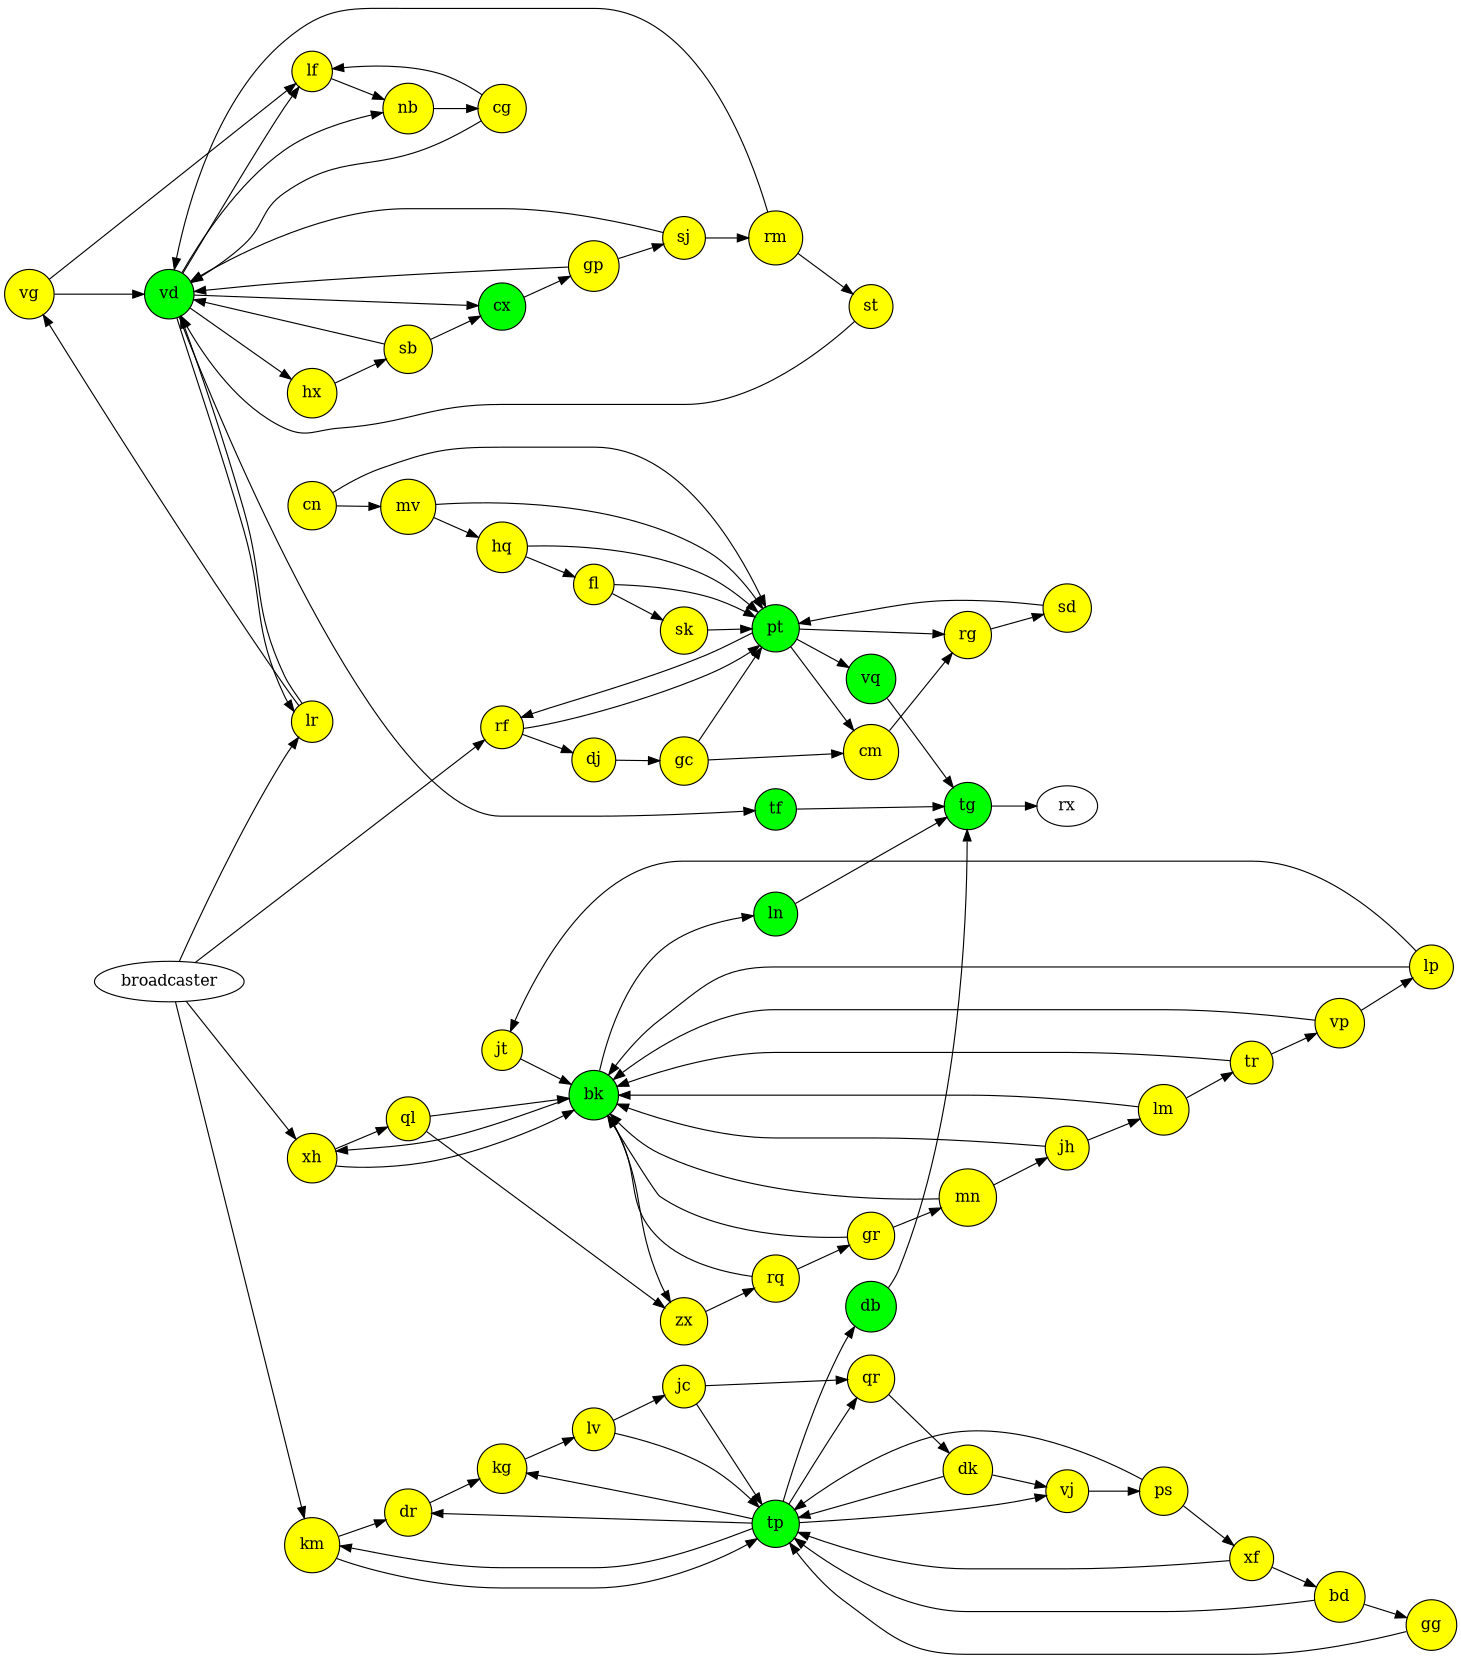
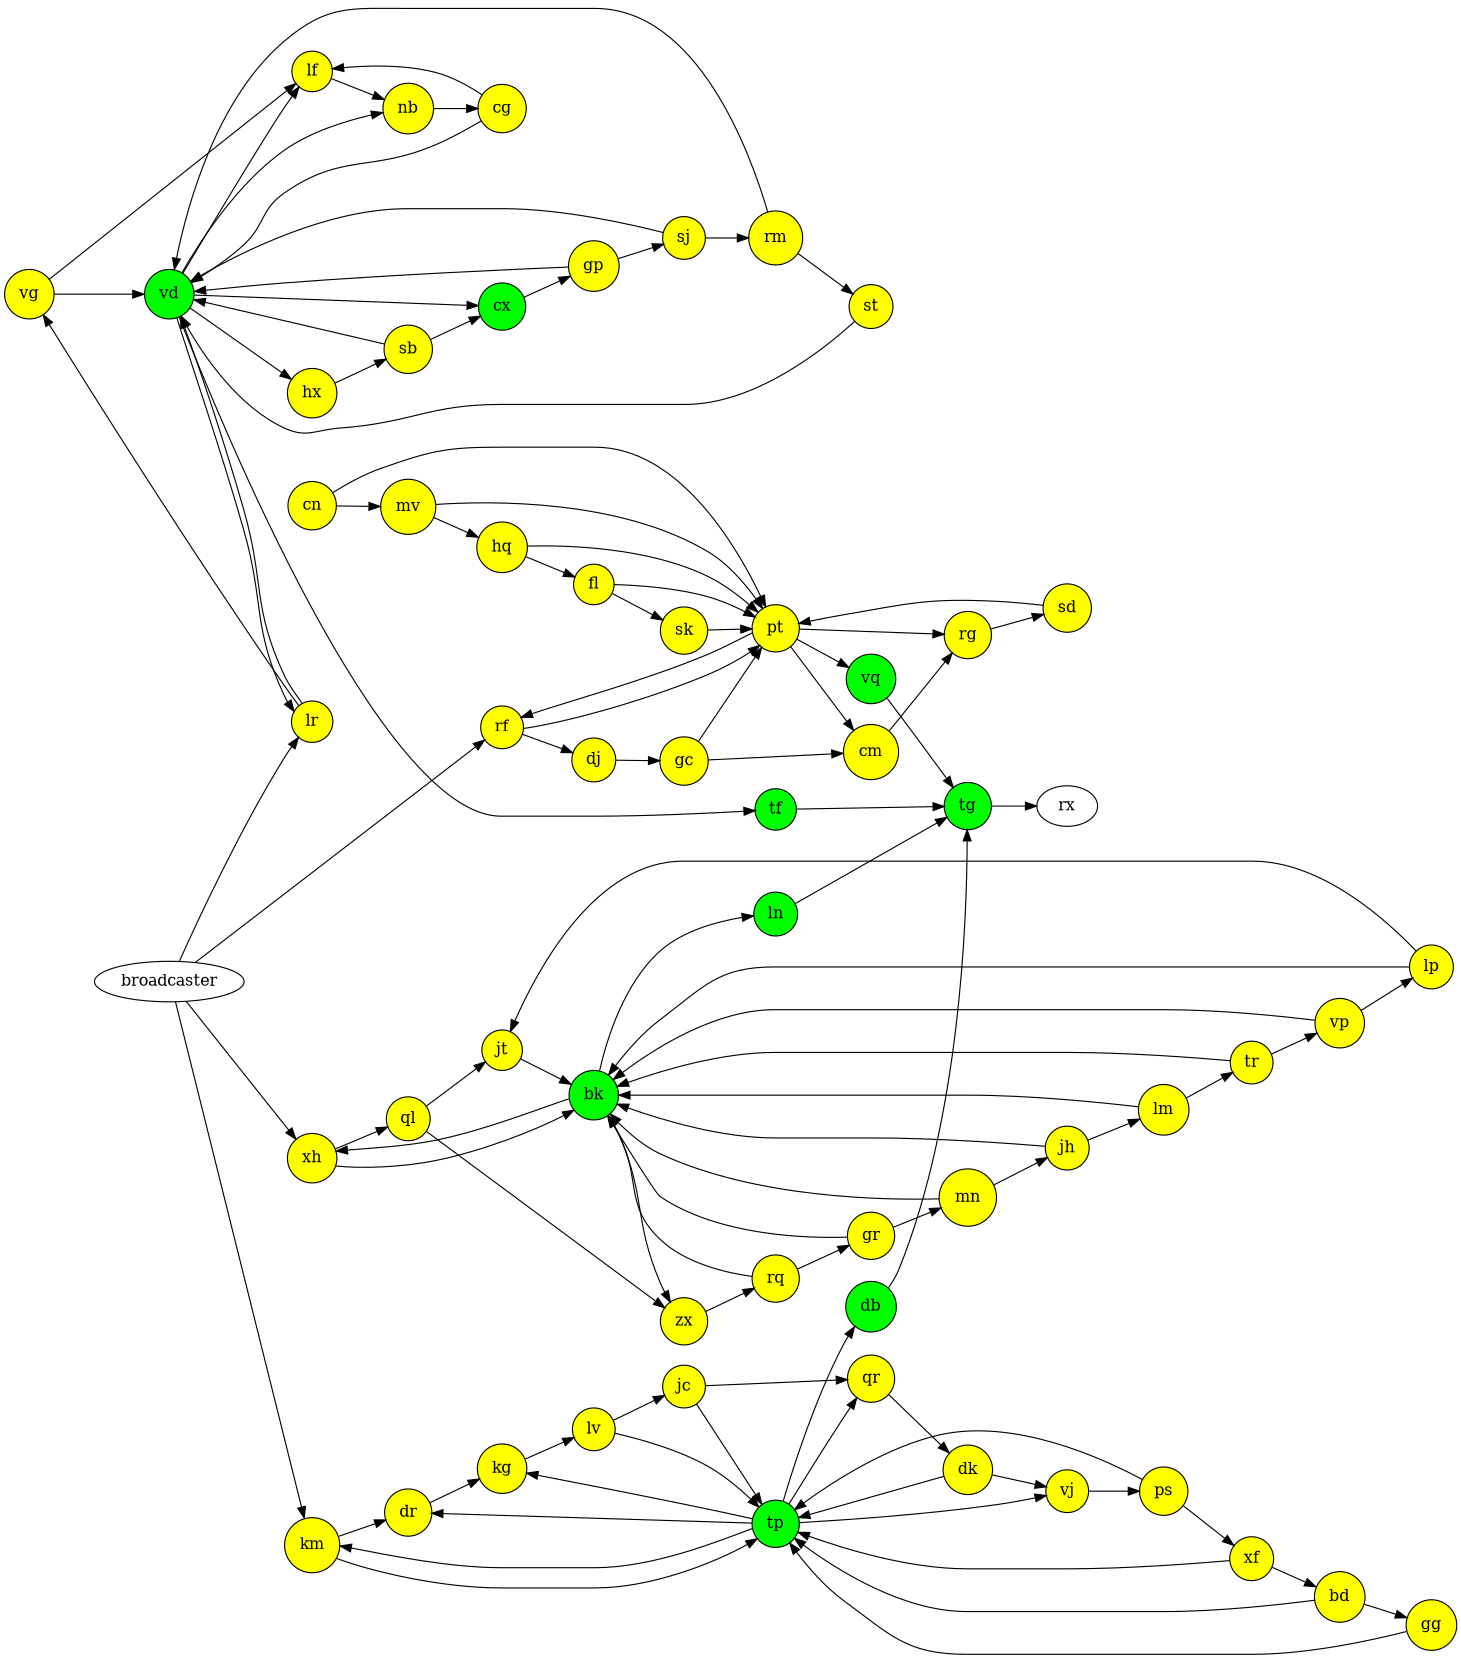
(776, 628) -> (776, 628)
(494, 1108) -> (451, 1087)
